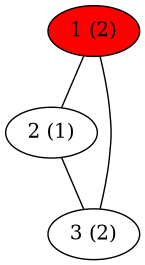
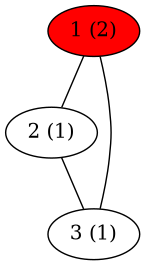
(94, 234) -> (94, 234)
